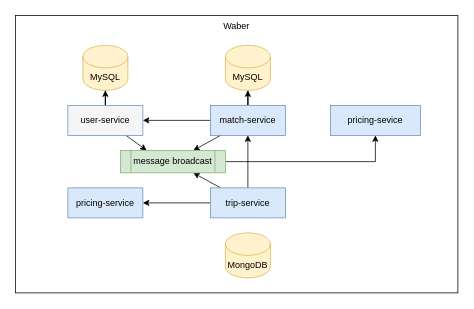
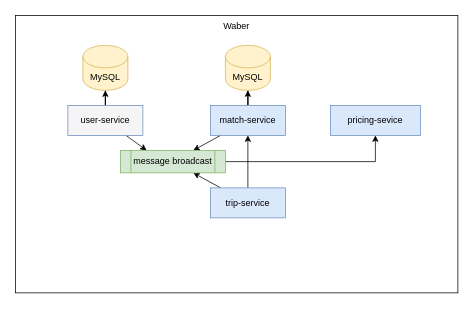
(179, 120) -> none
(105, 203) -> none
(149, 203) -> none
(248, 255) -> none
